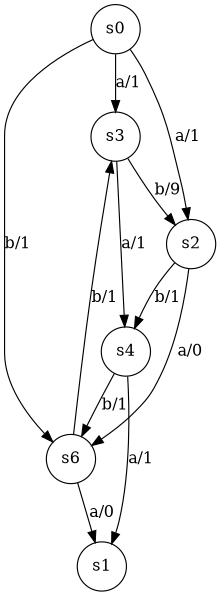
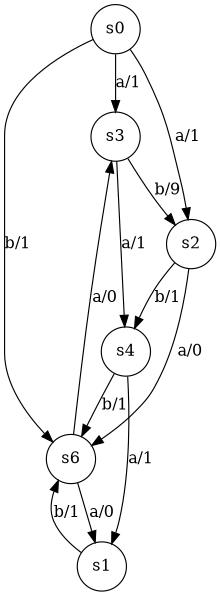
(105, 298) -> (105, 298)
none -> (56, 526)
